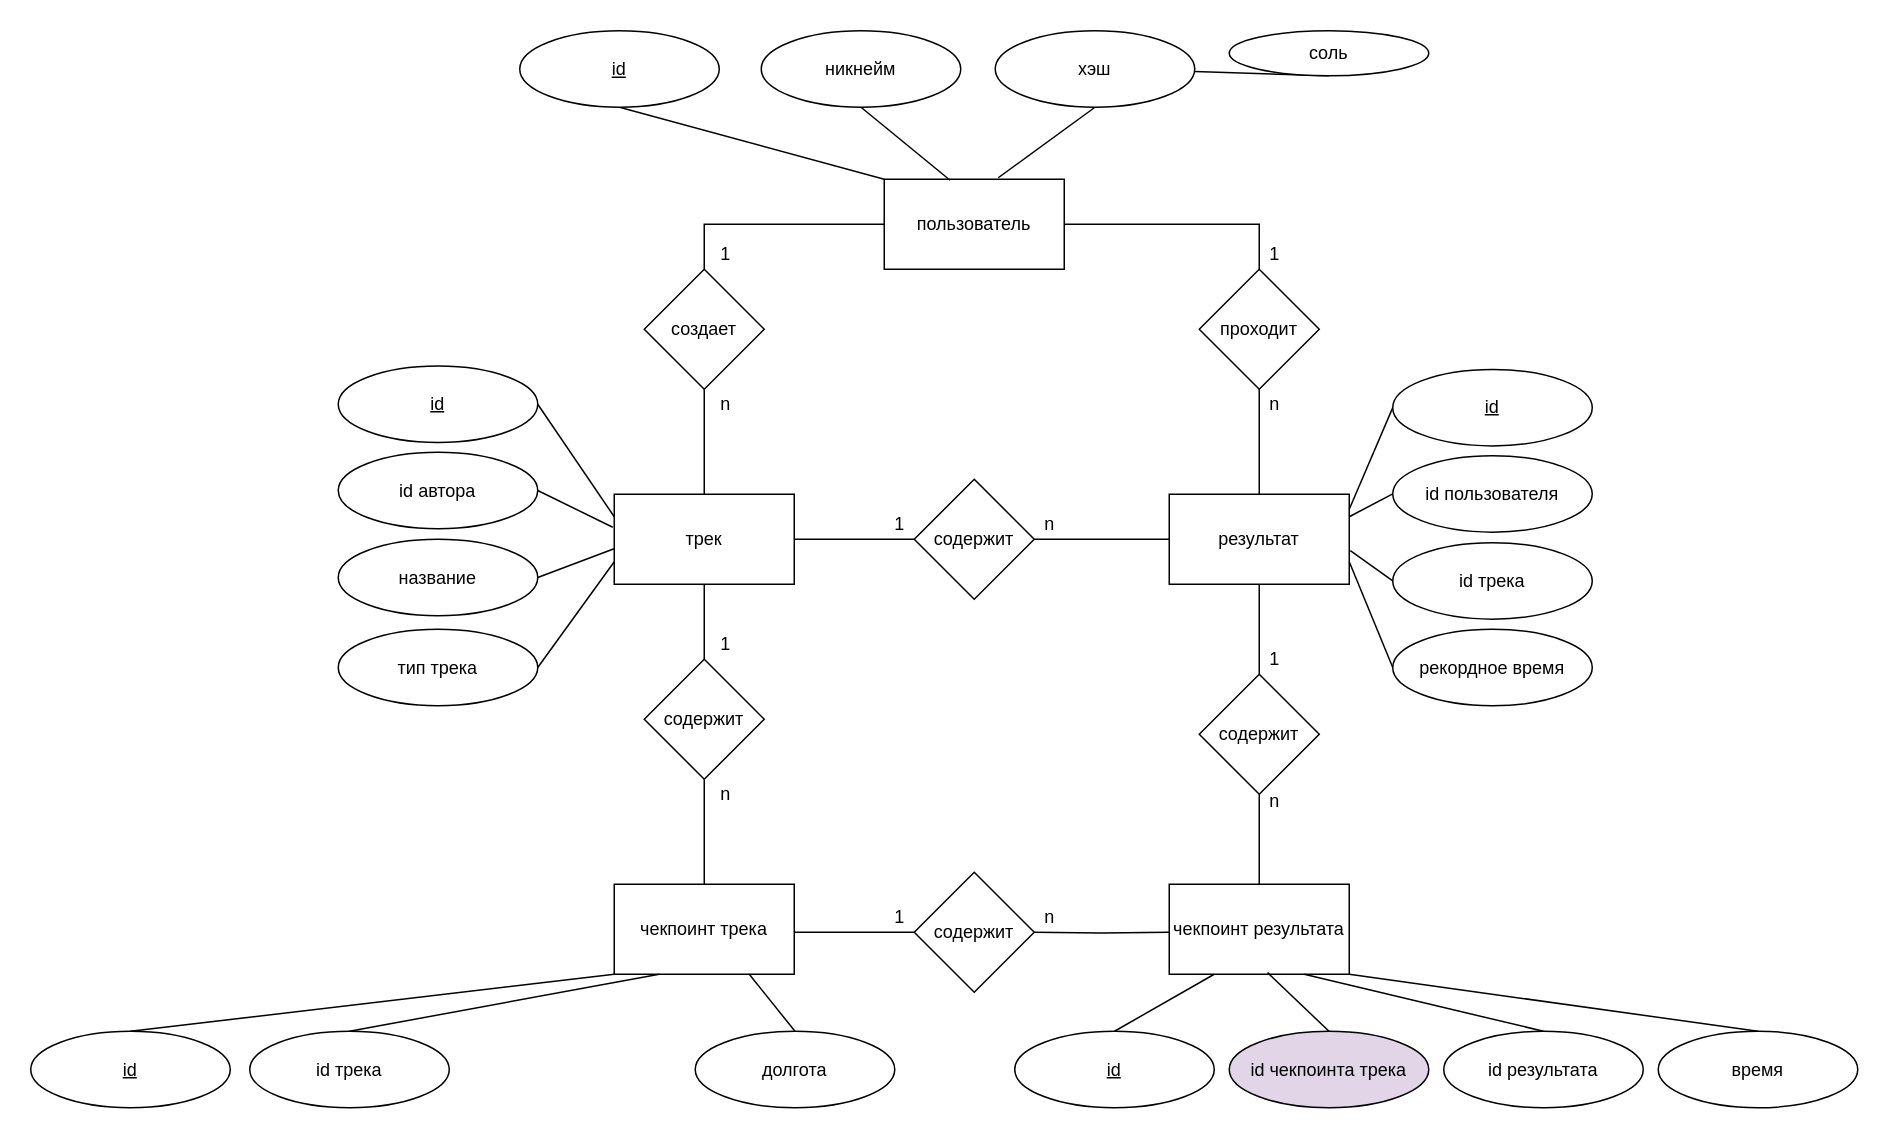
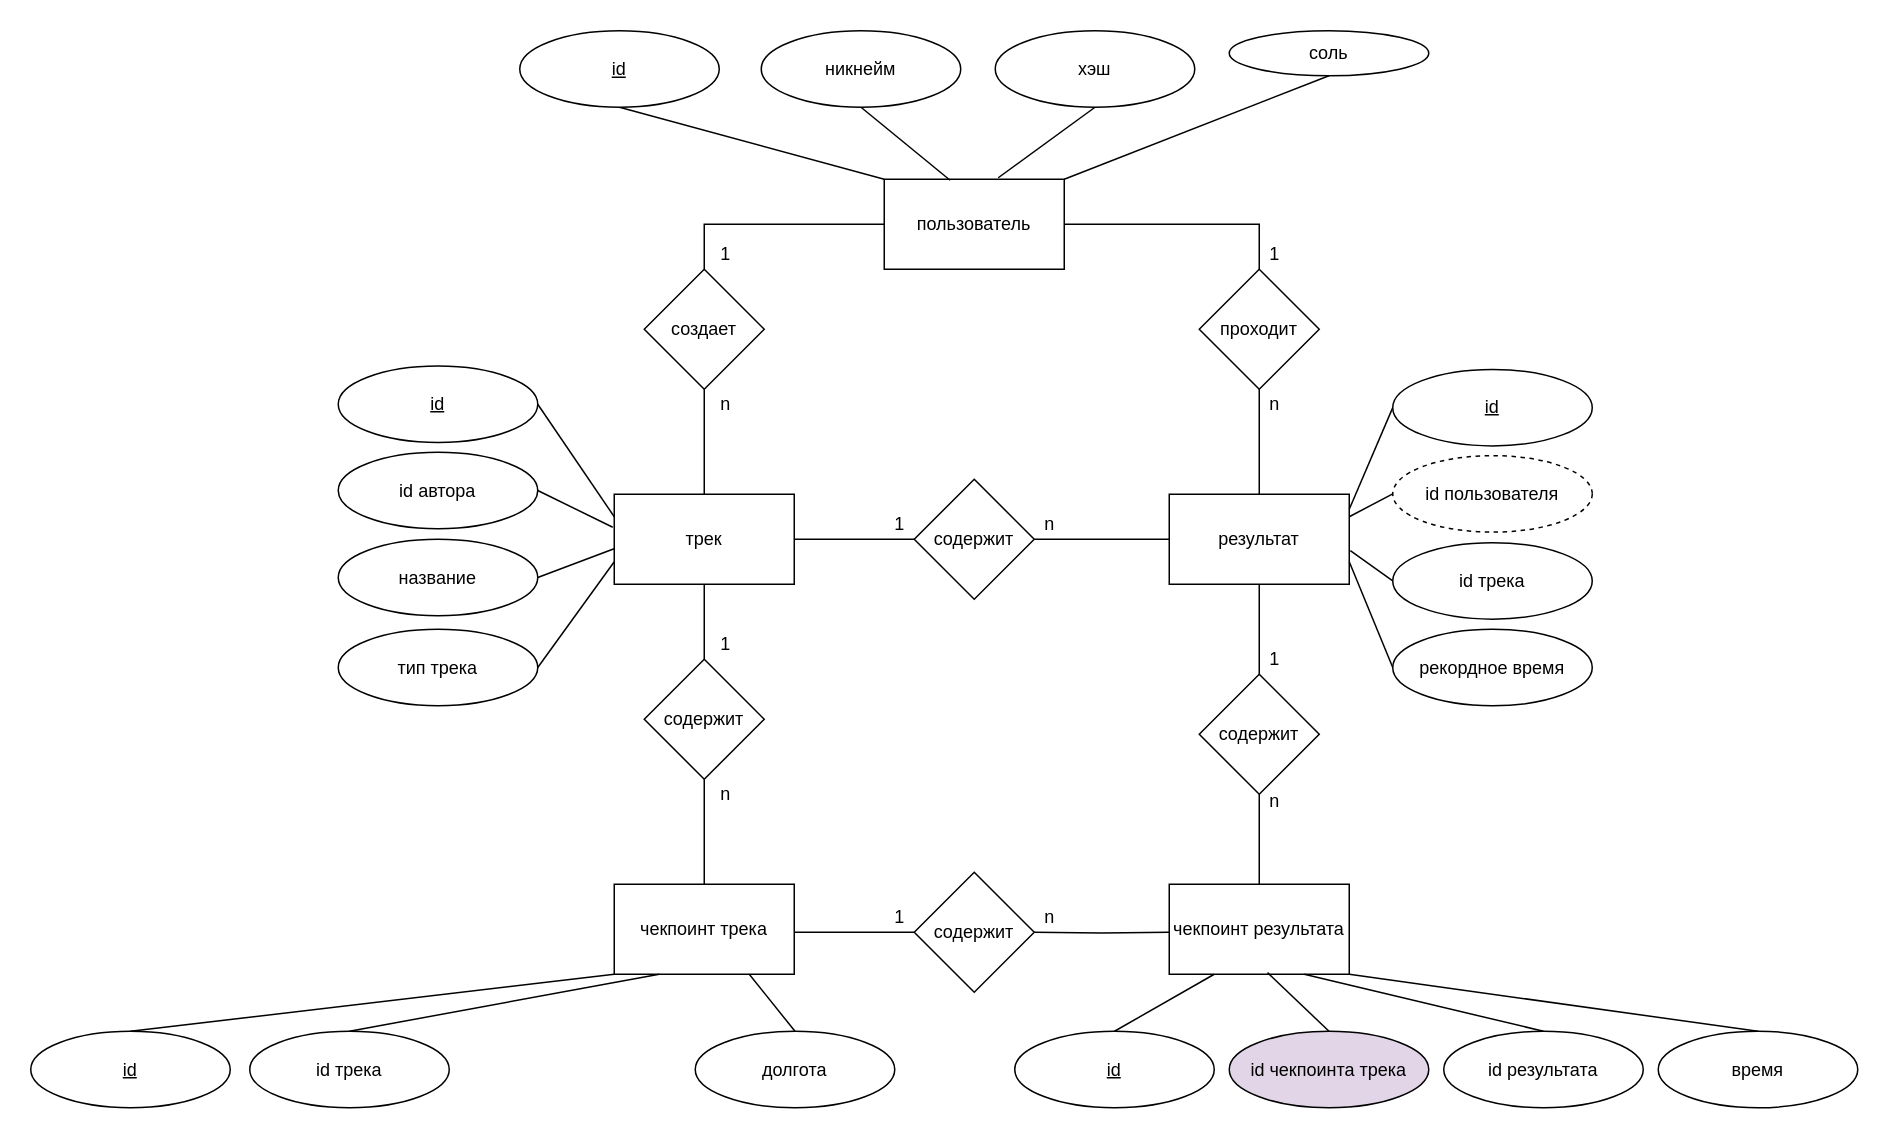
(1241, 73) -> (1197, 128)
(1493, 494) -> (1493, 494)
